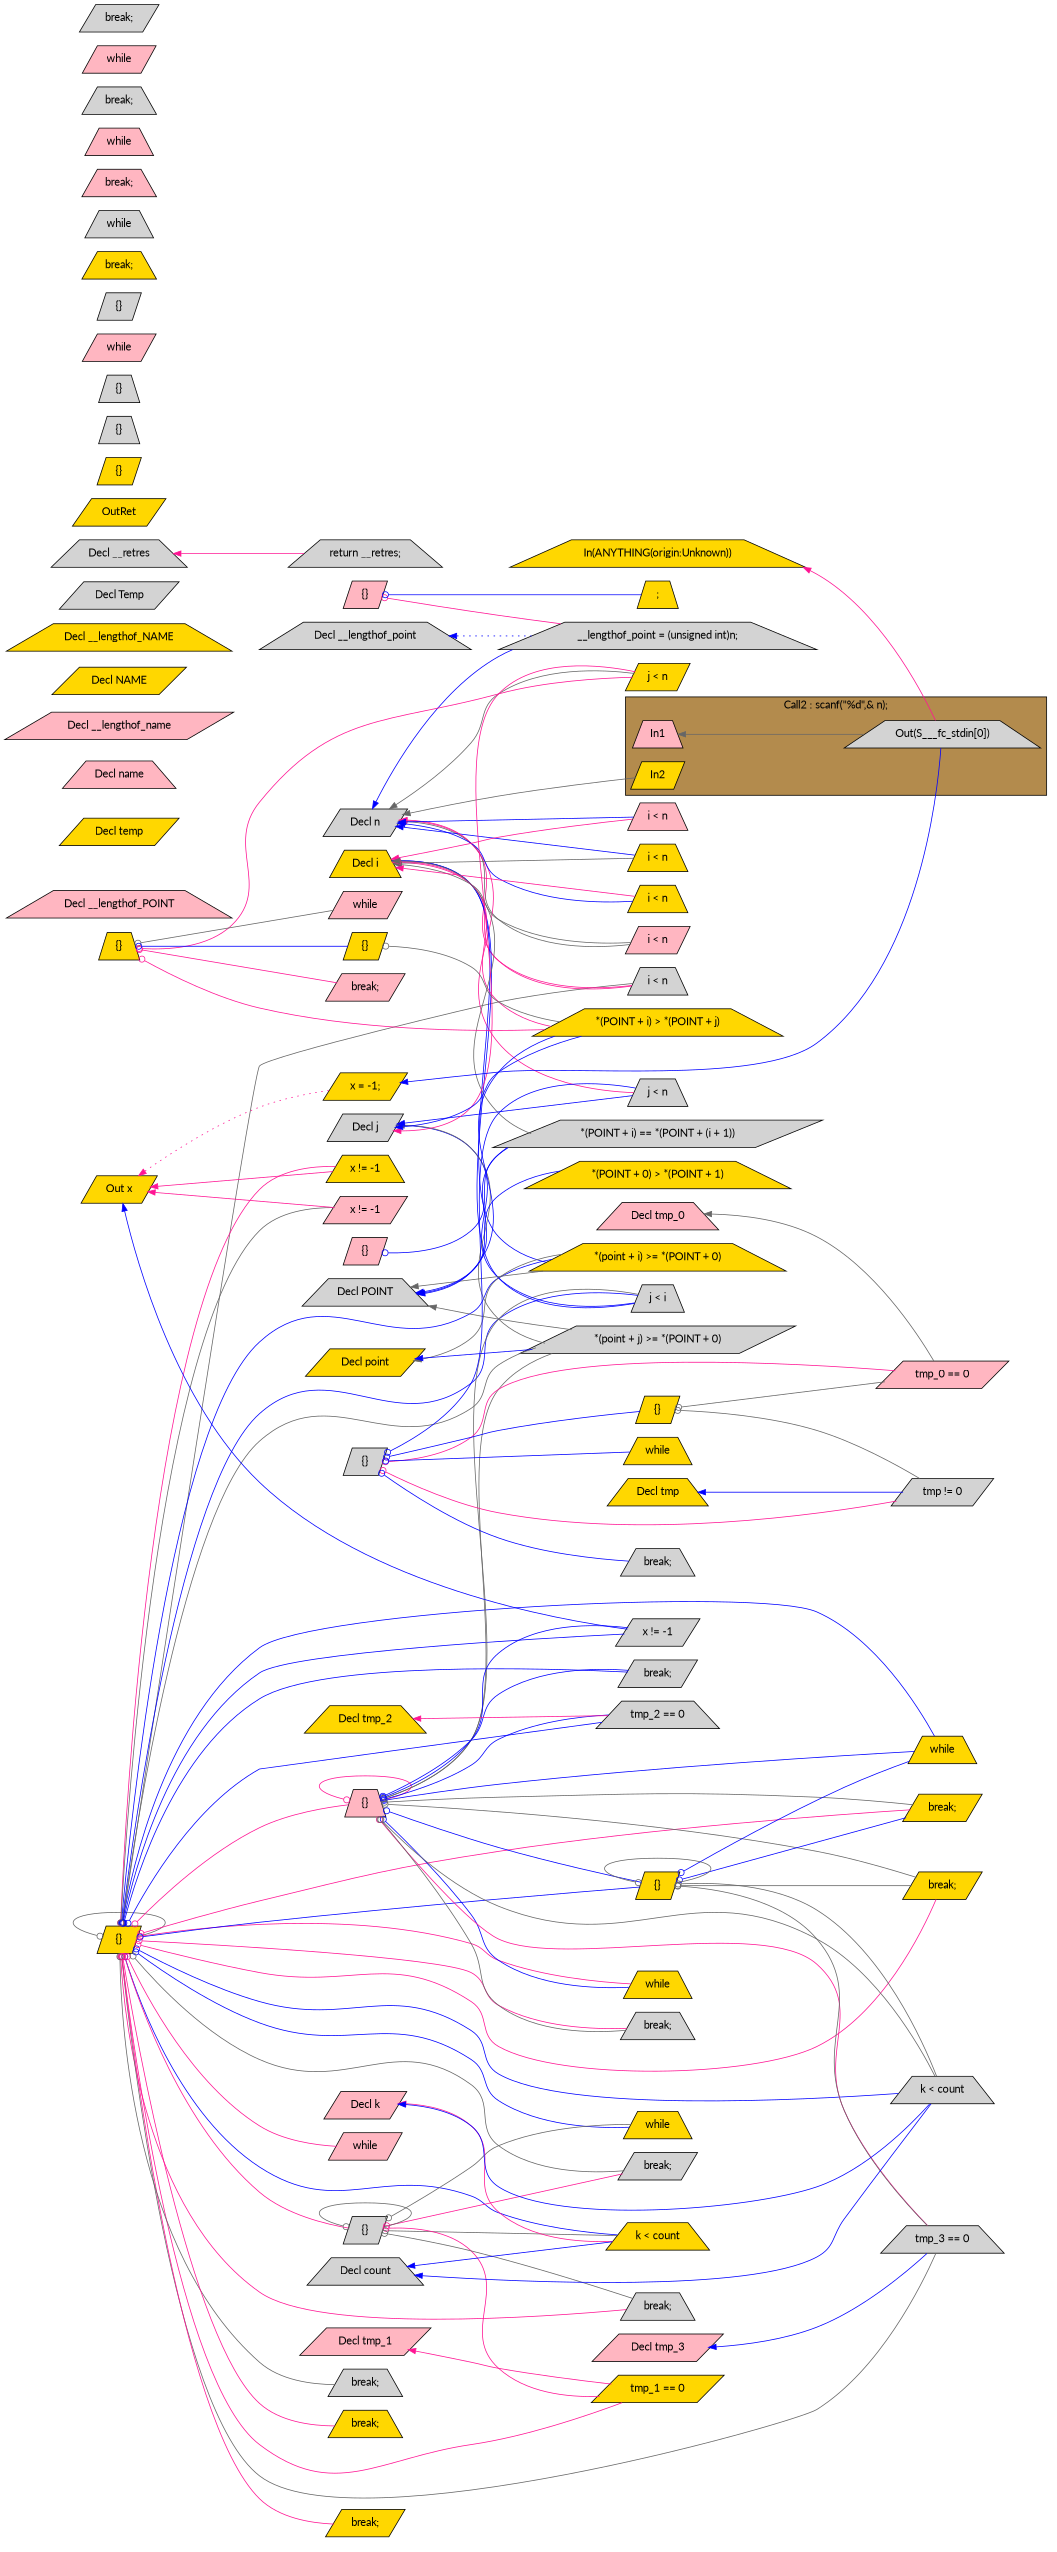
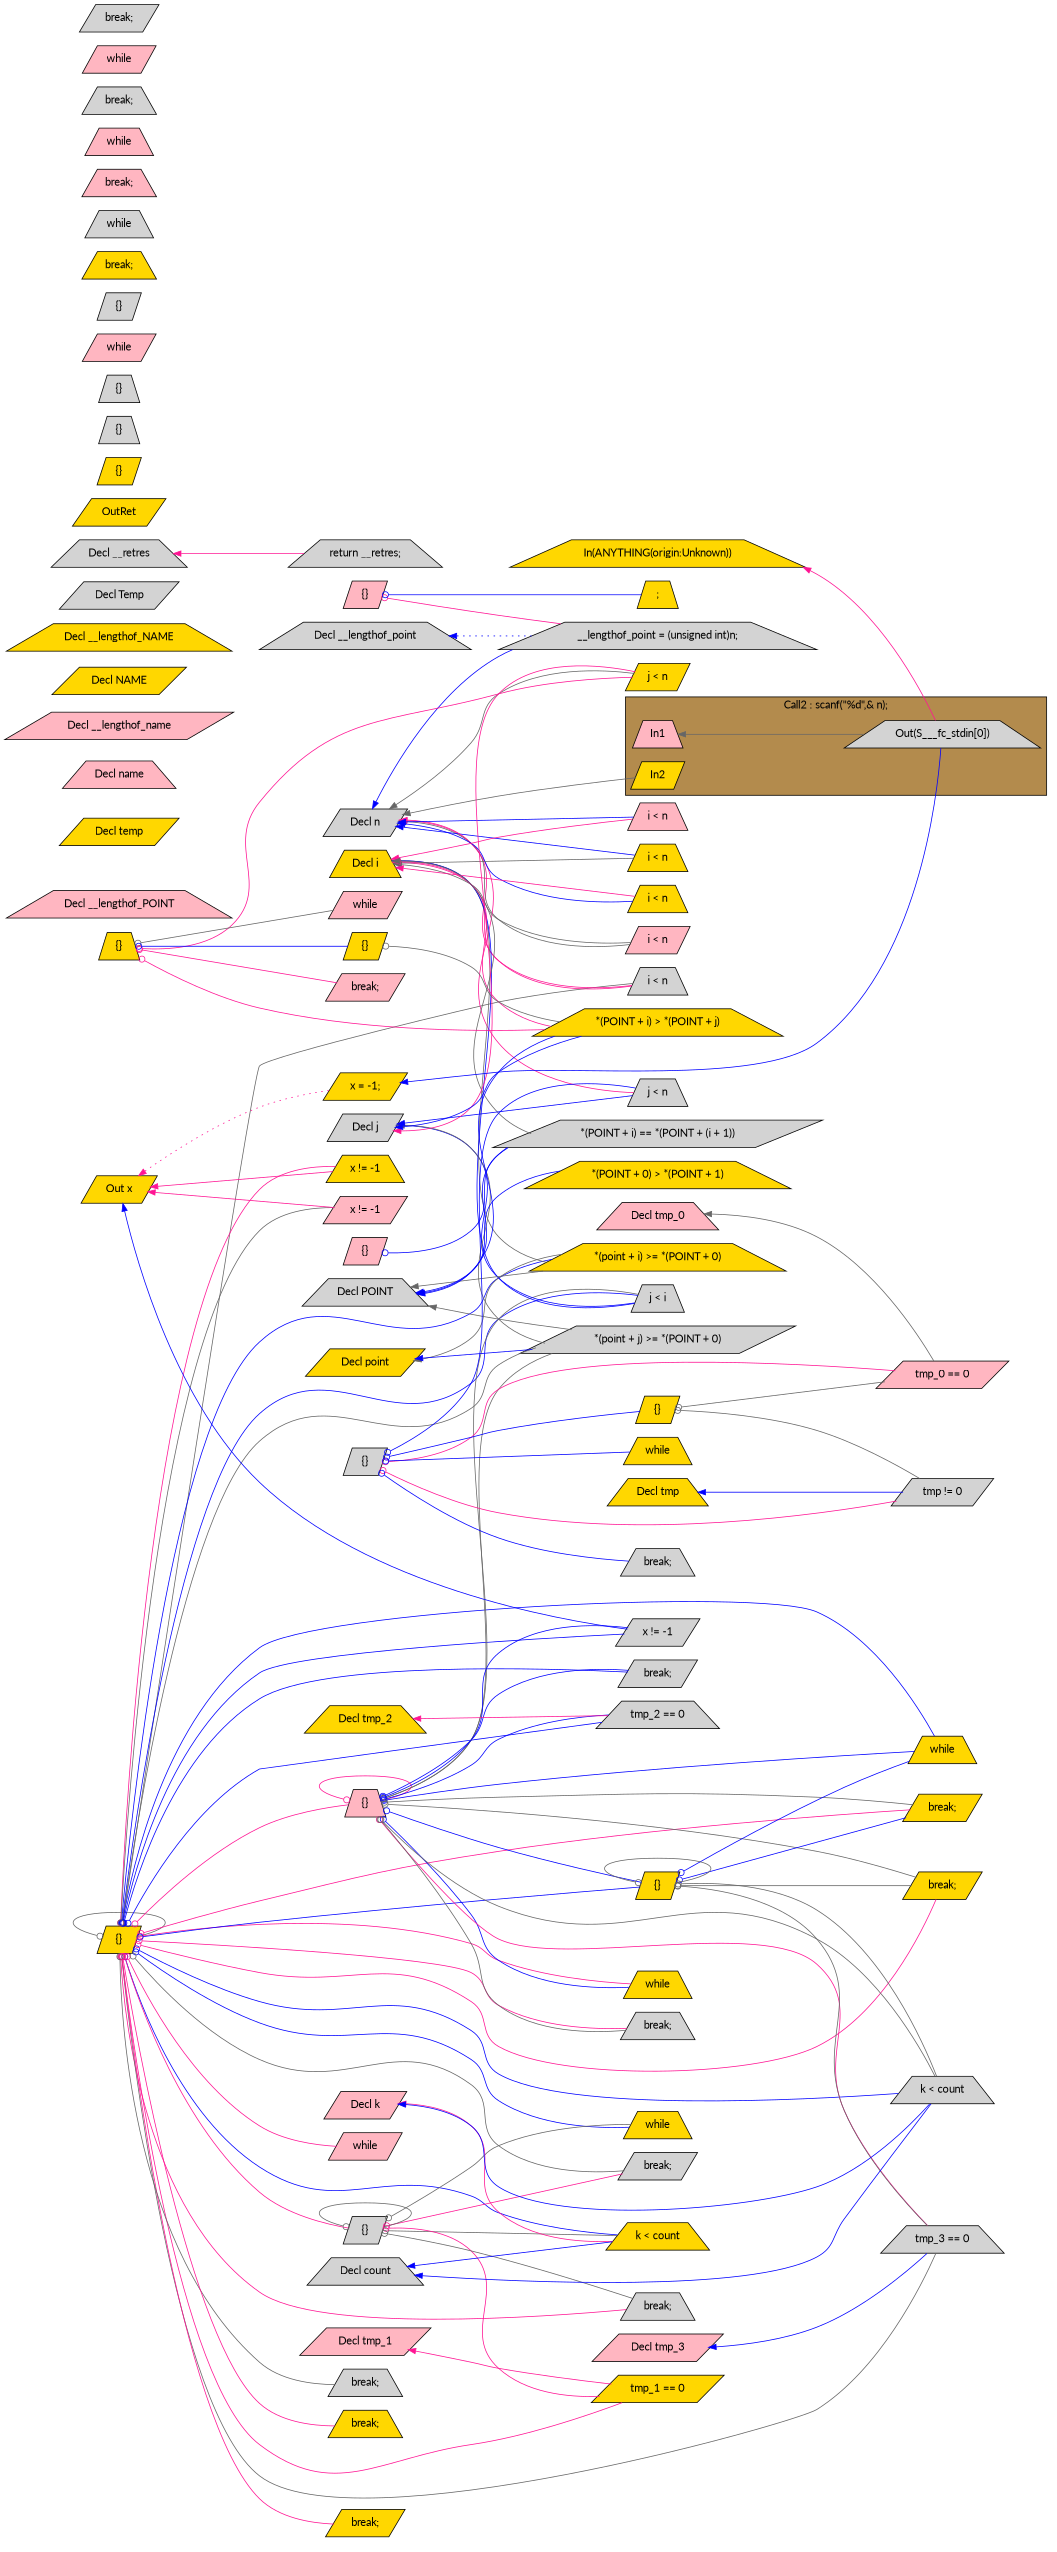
(485, 1050) -> (485, 1050)
